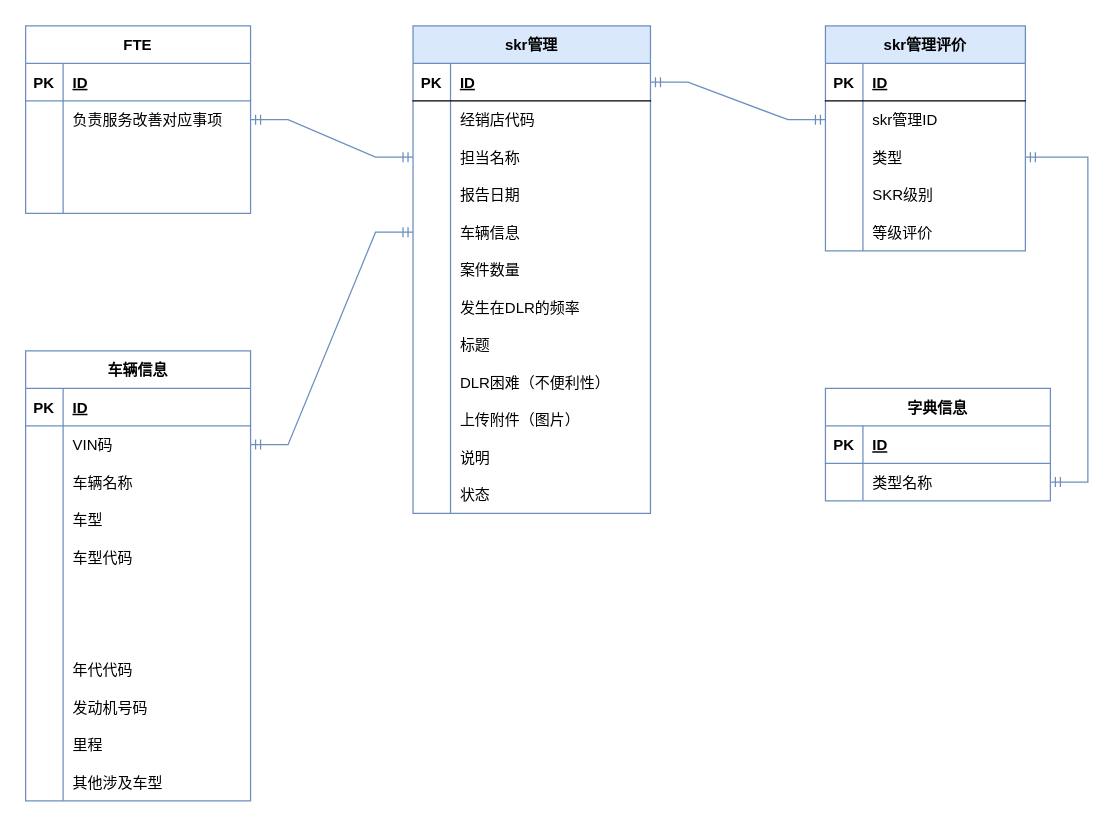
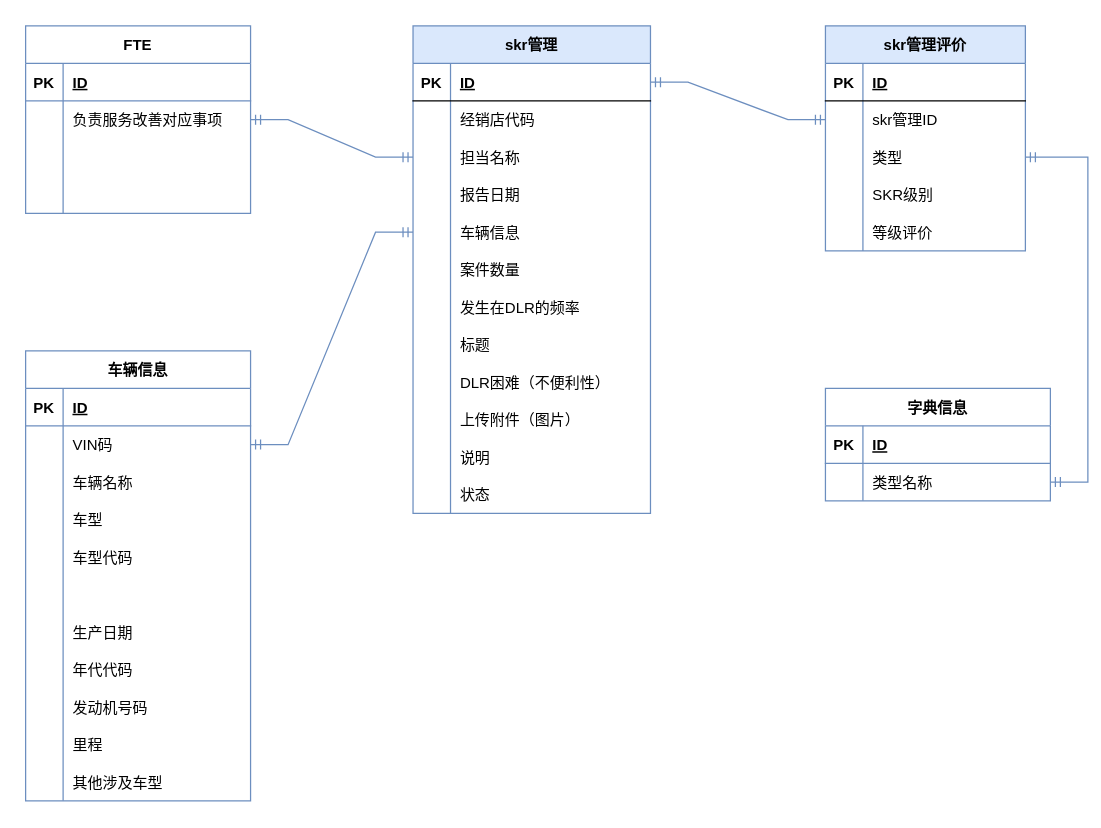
none -> (157, 632)
